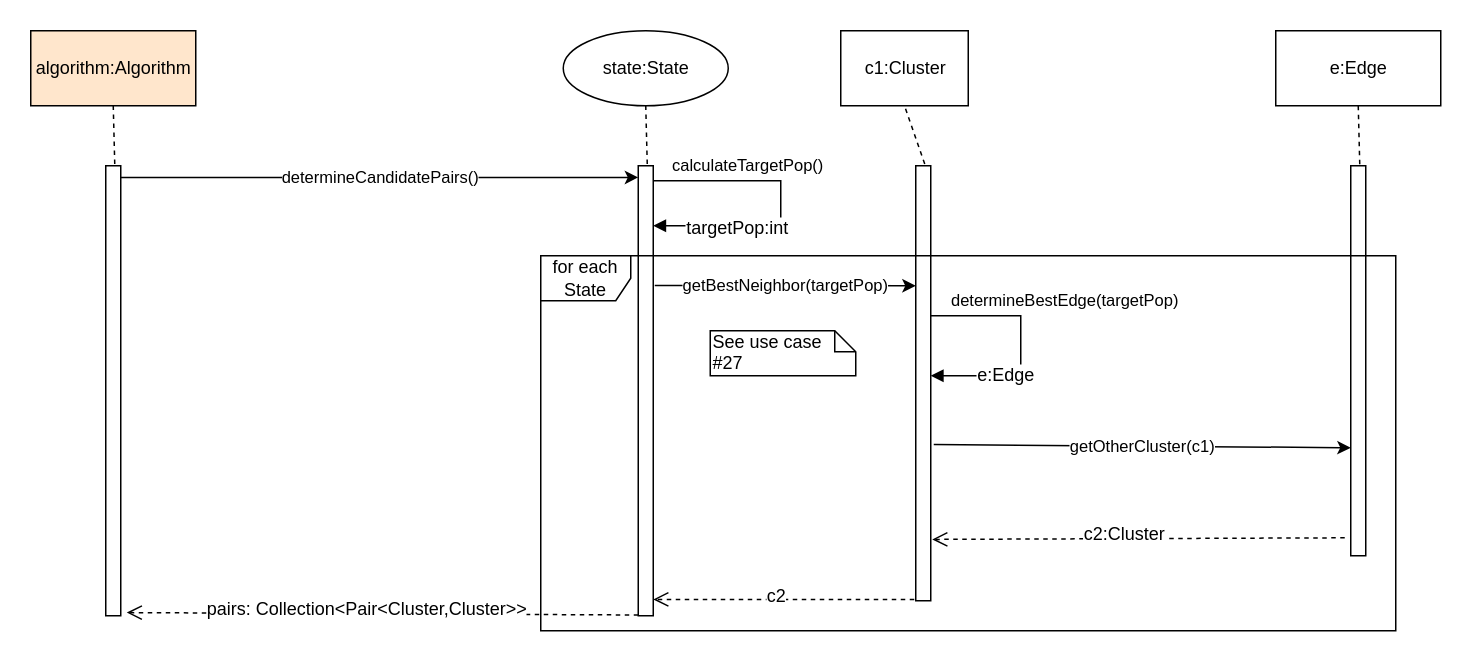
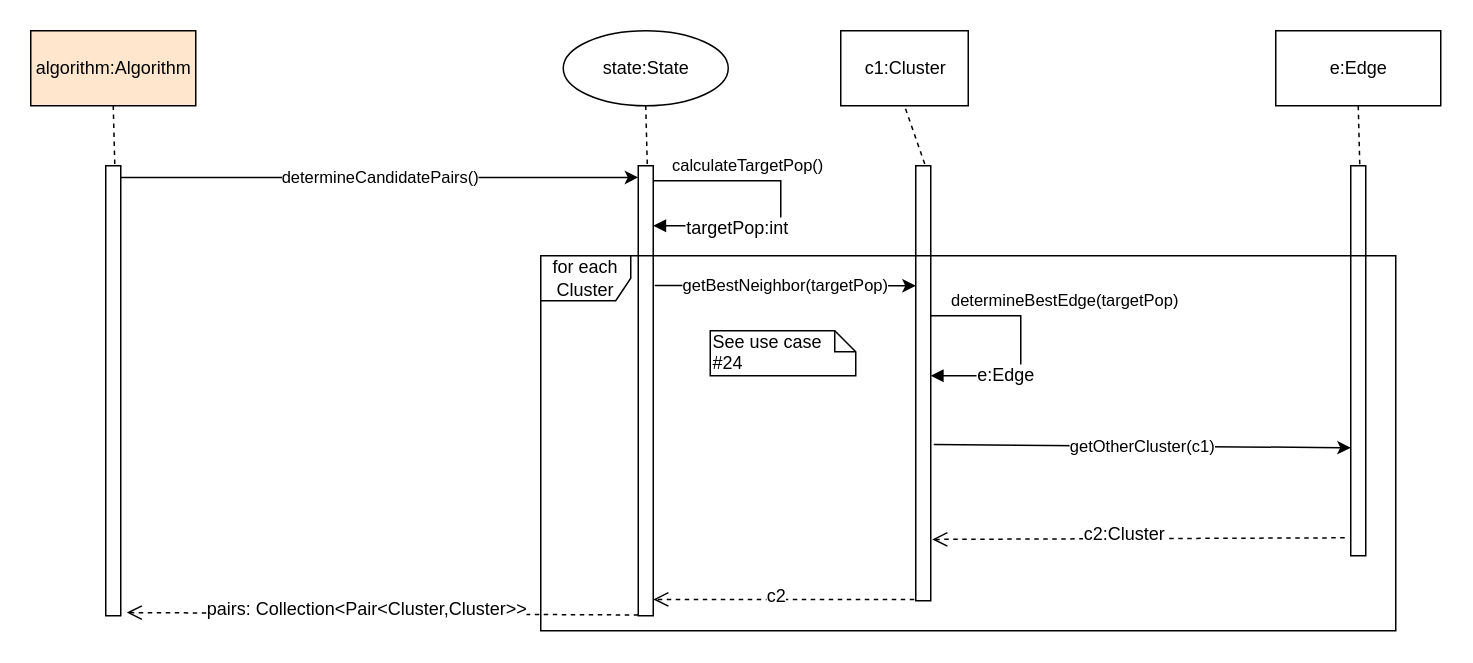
(586, 278) -> (586, 278)
(769, 354) -> (769, 354)
